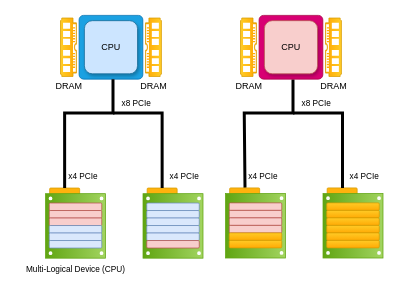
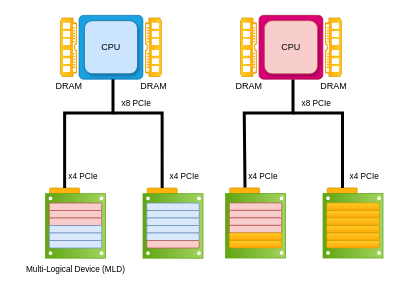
(76, 270) -> (76, 270)
